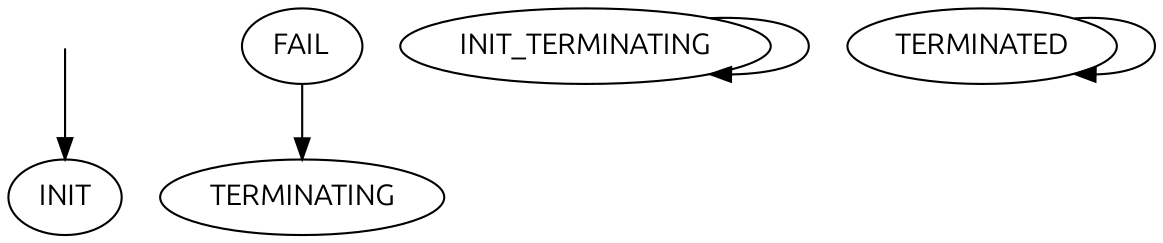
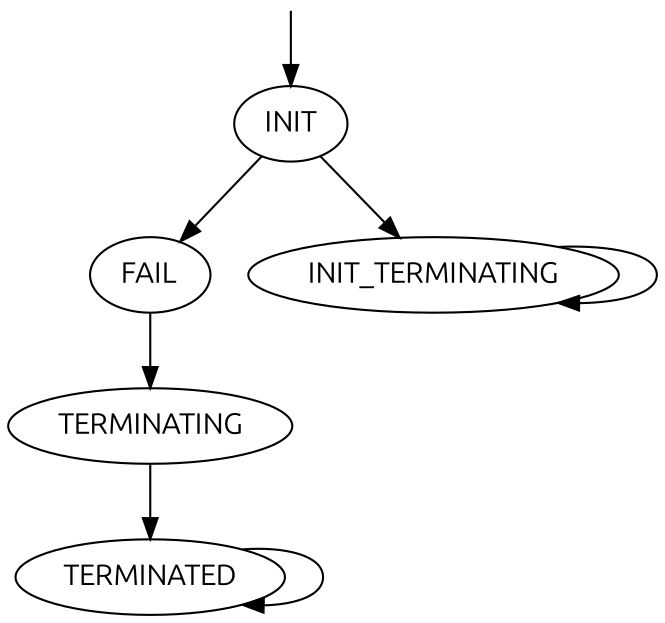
none -> (353, 189)
none -> (229, 191)
none -> (150, 491)
